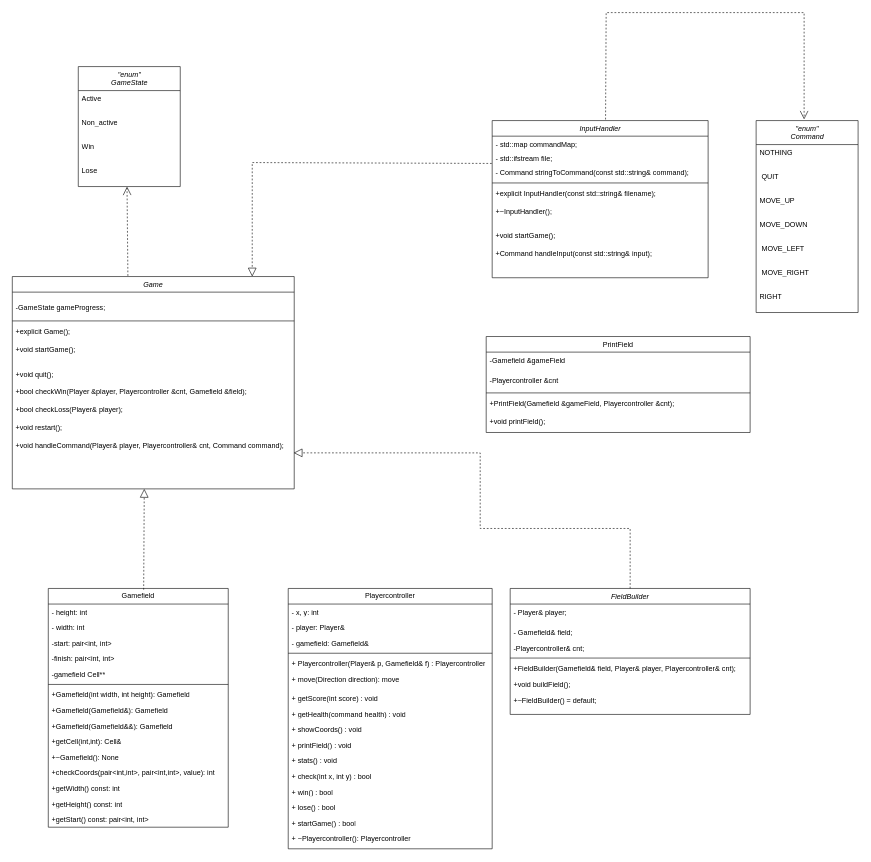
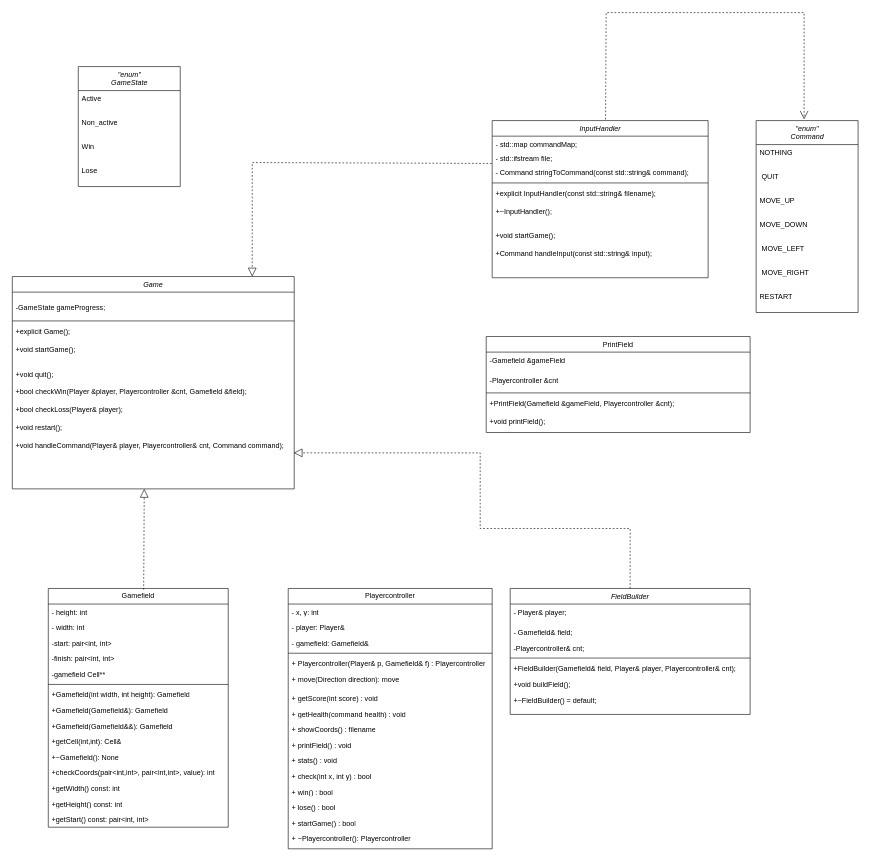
(127, 230) -> none
(770, 297) -> (774, 297)
(330, 730) -> (337, 730)
